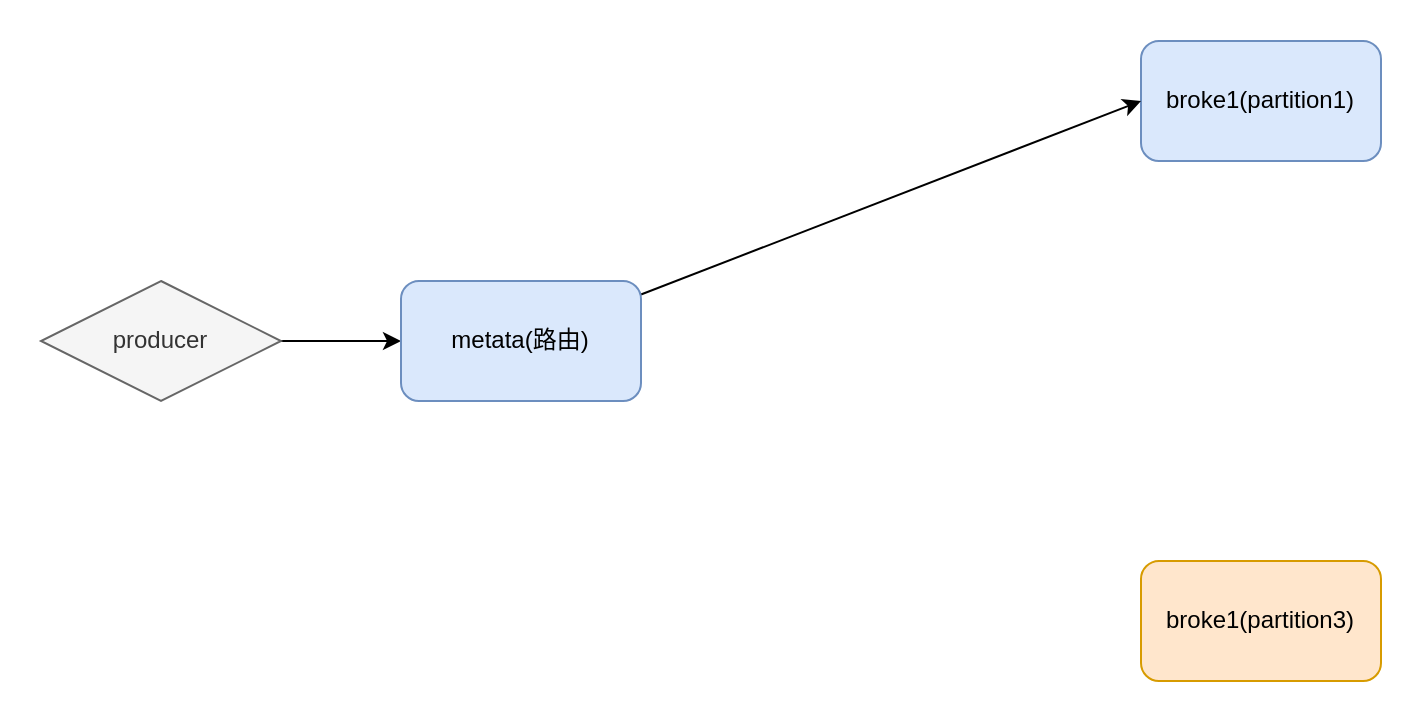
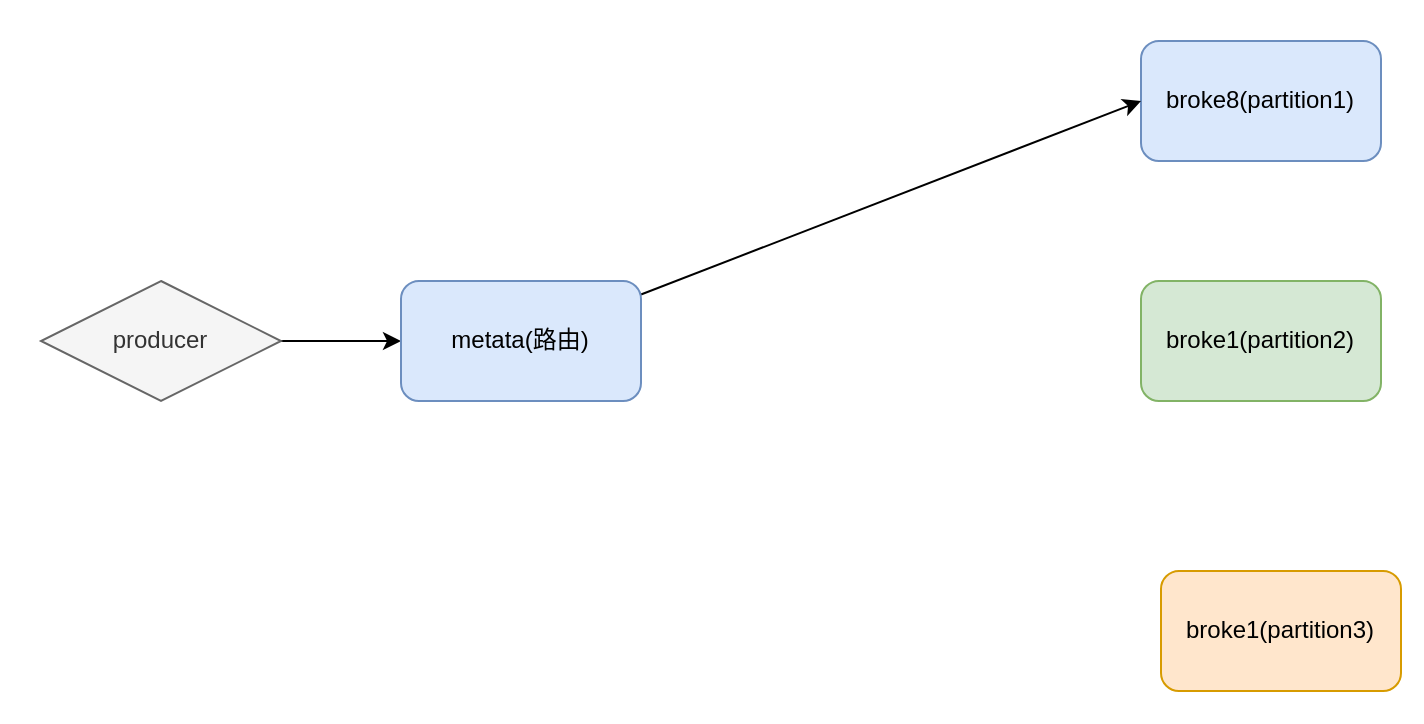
(1261, 101) -> (1261, 101)
none -> (1261, 341)
(1261, 621) -> (1281, 631)
